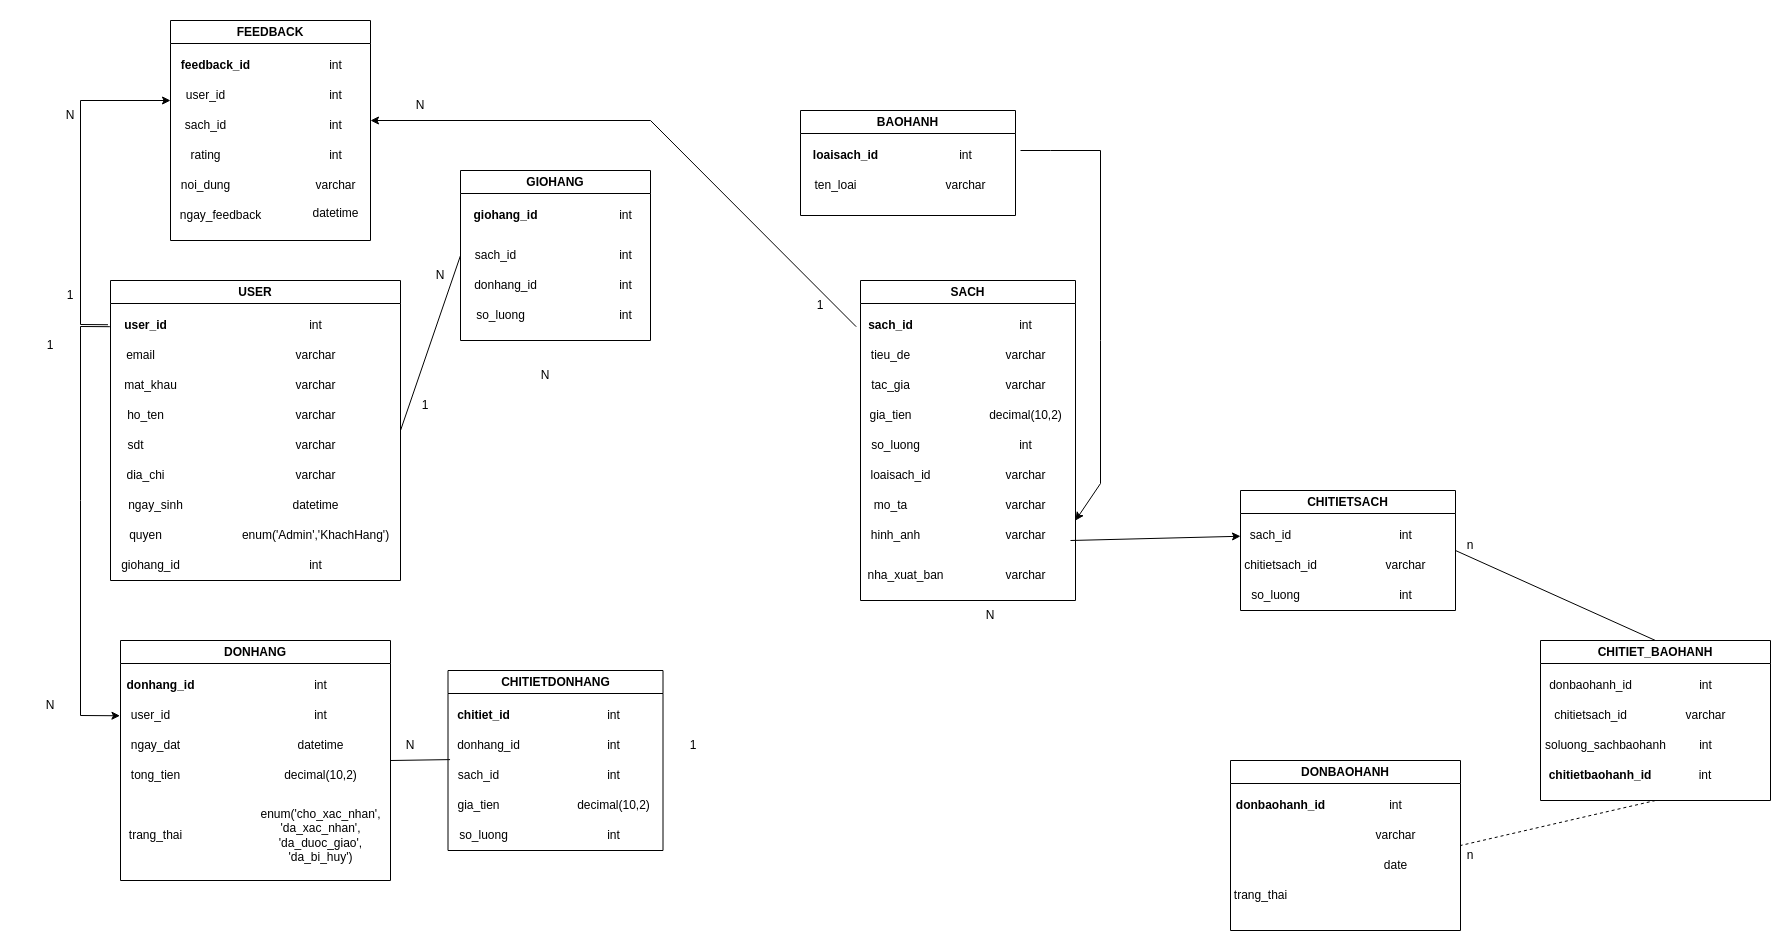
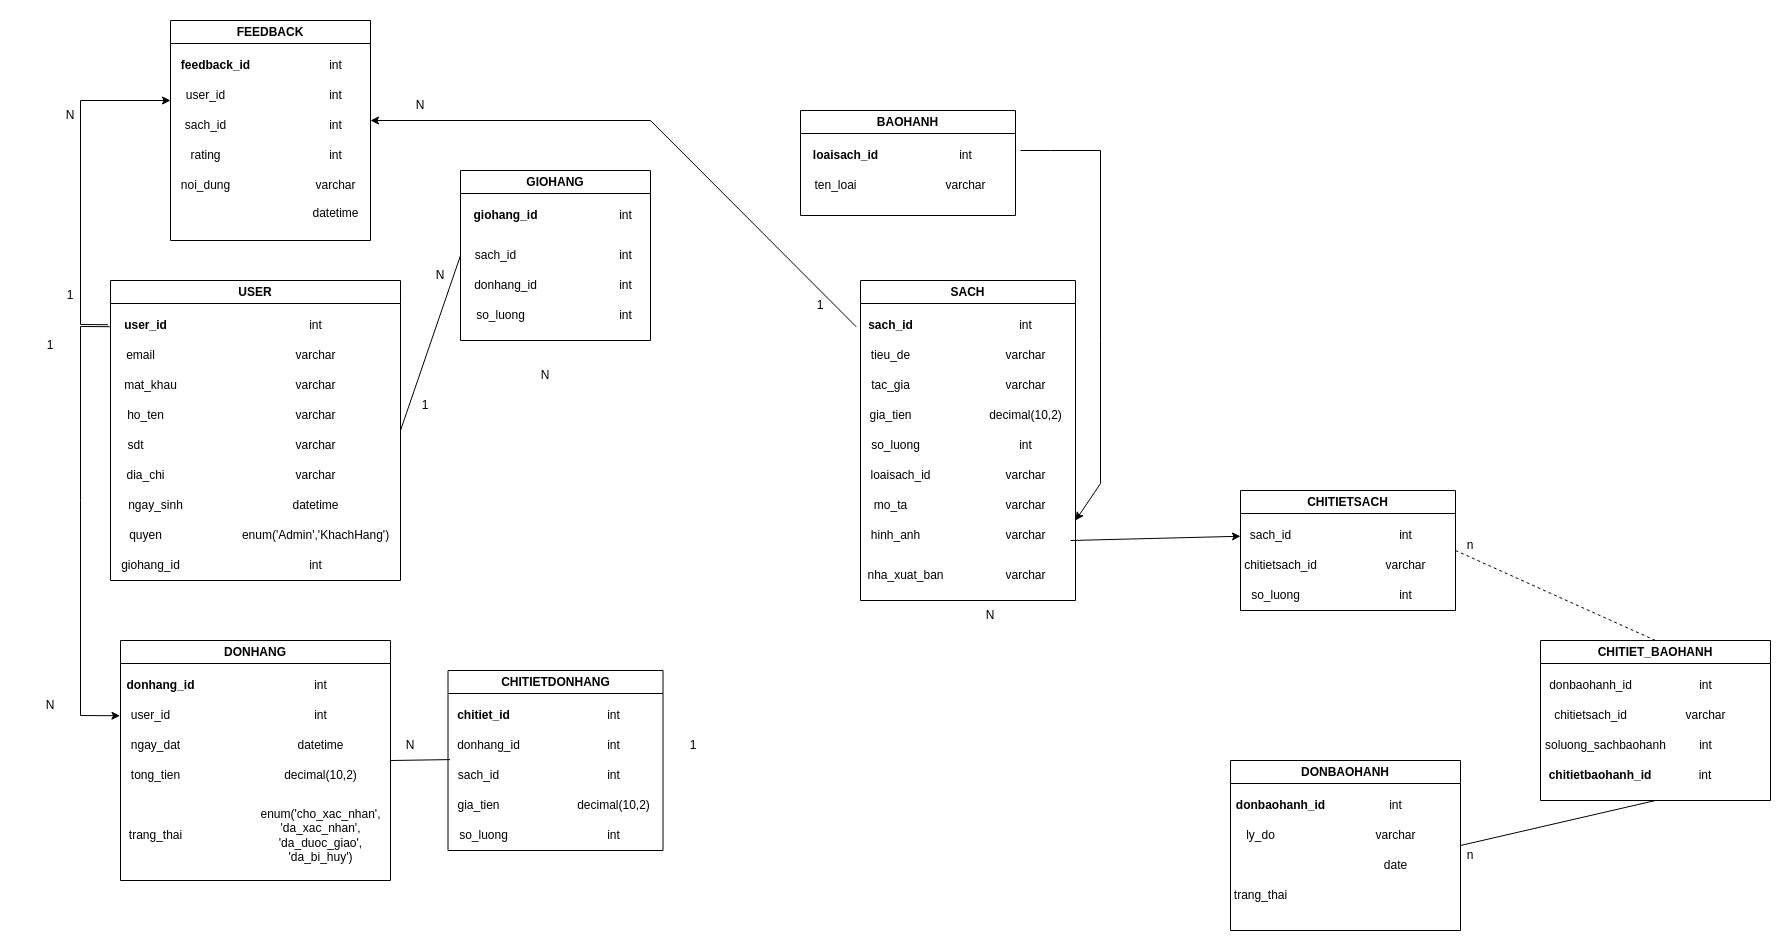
(221, 216) -> none
(1555, 595) -> (1555, 595)
(1557, 823) -> (1557, 823)
none -> (1261, 836)
